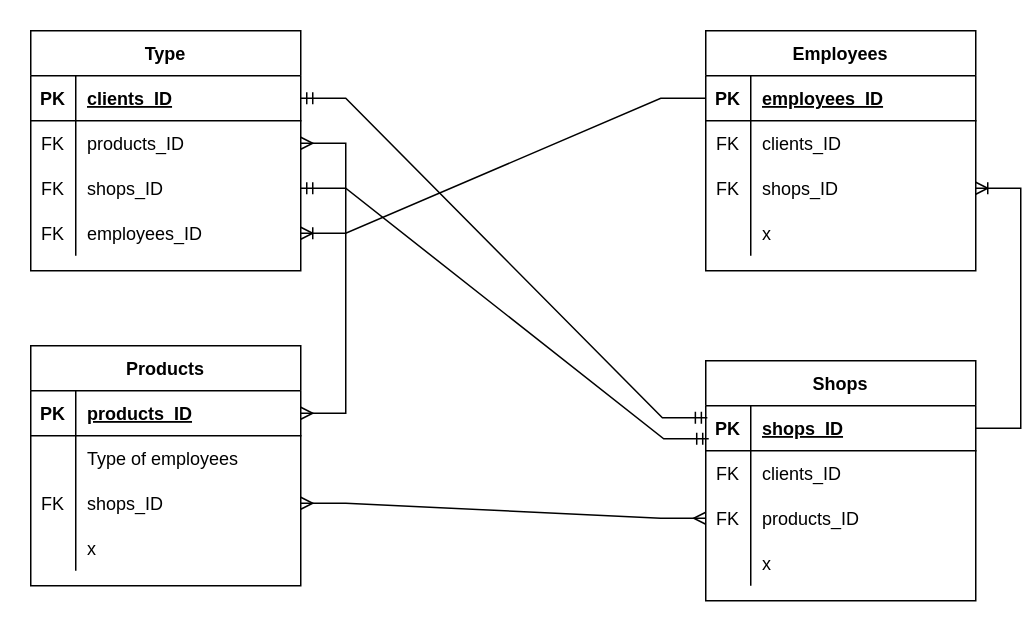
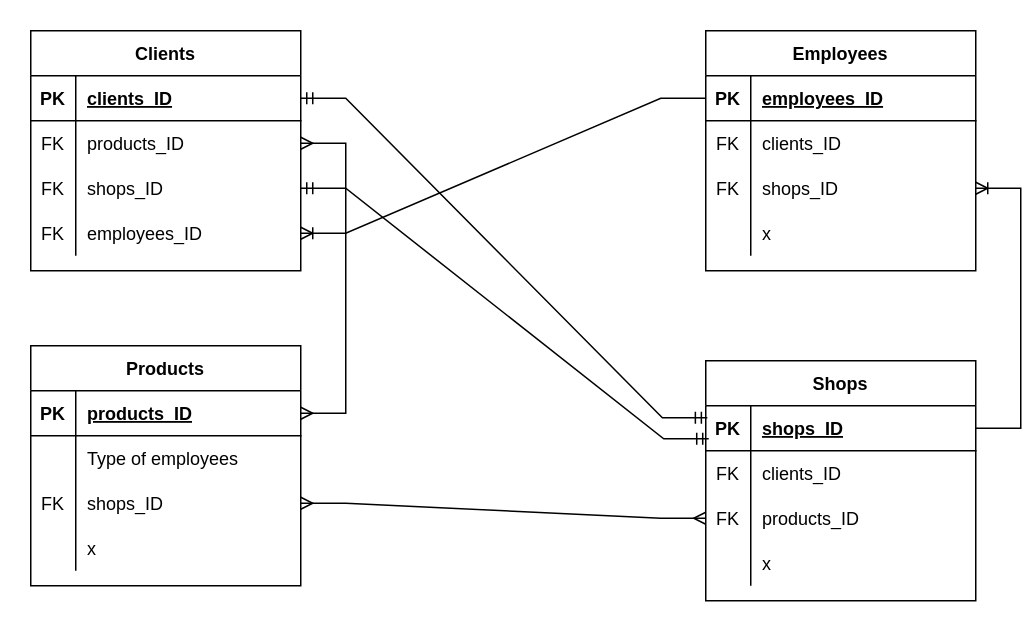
(165, 54) -> (165, 54)
